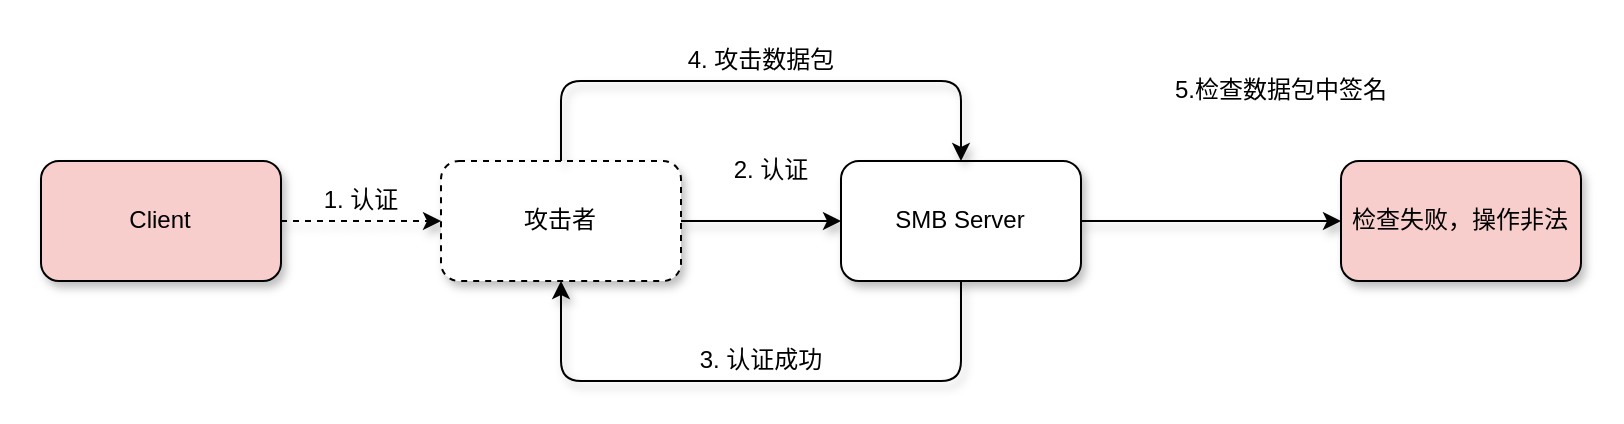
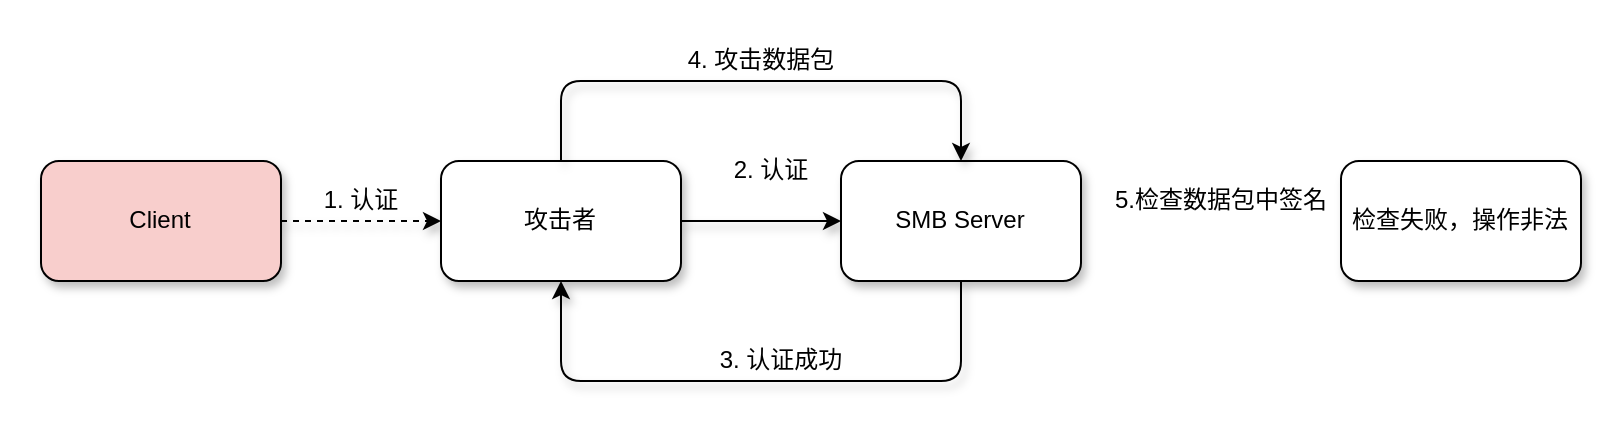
(1281, 91) -> (1221, 201)
(561, 221) -> (561, 221)
(1204, 221) -> none
(1461, 221) -> (1461, 221)
(761, 361) -> (781, 361)
